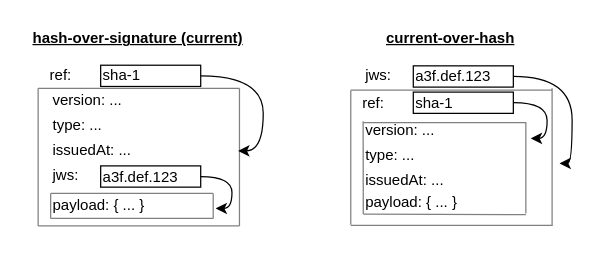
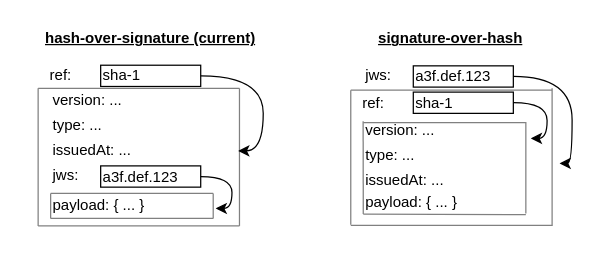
(138, 38) -> (151, 38)
(451, 38) -> (451, 38)
